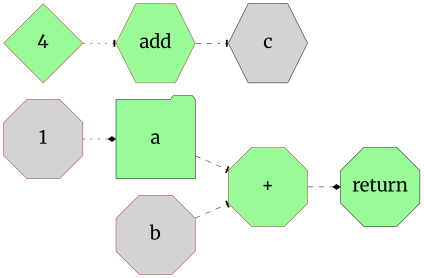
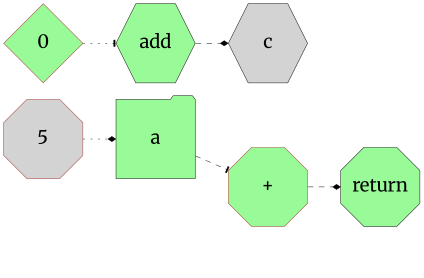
(43, 43) -> (43, 43)
(156, 43) -> (156, 43)
(208, 43) -> (208, 43)
(43, 139) -> (43, 139)
(156, 235) -> none
